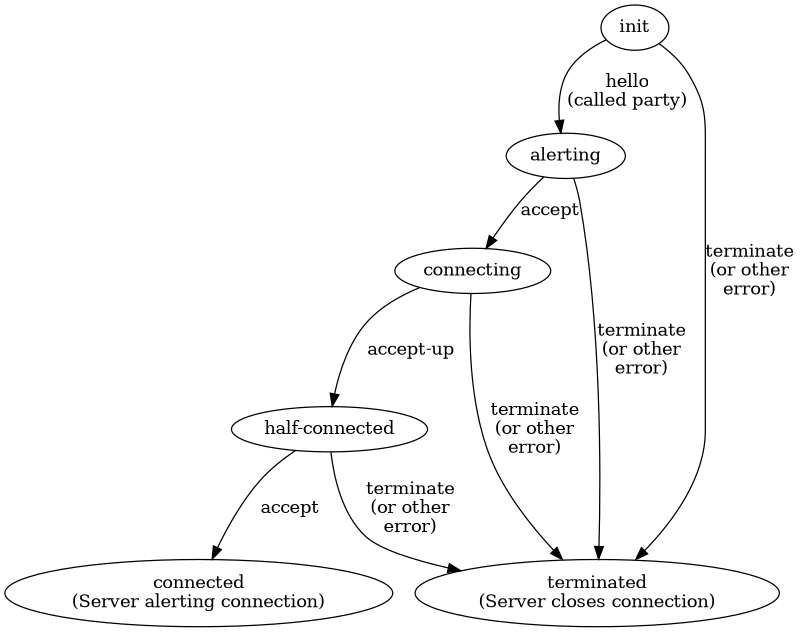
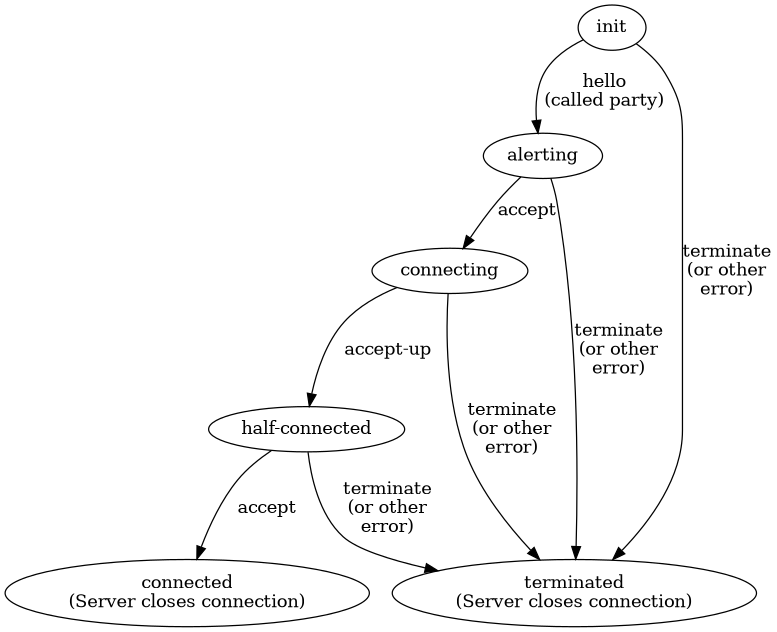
(199, 593) -> (187, 593)
